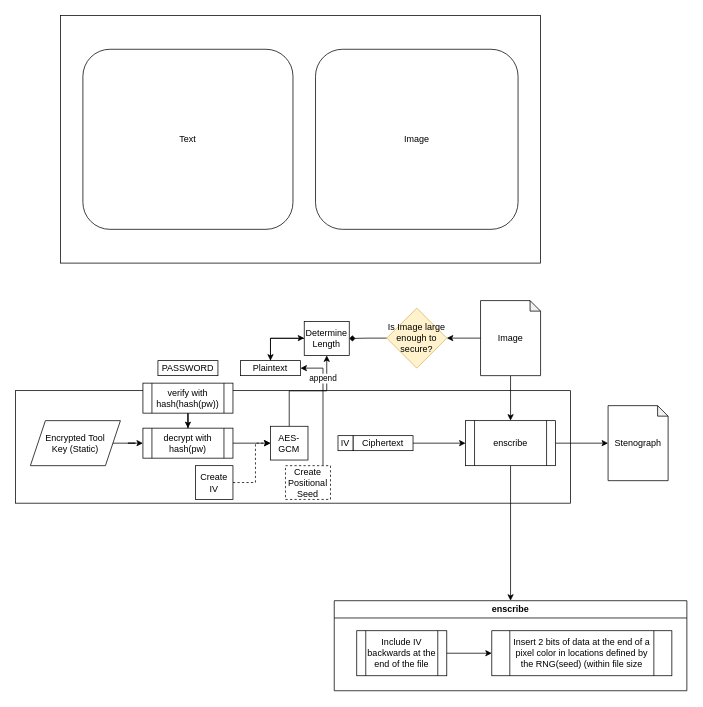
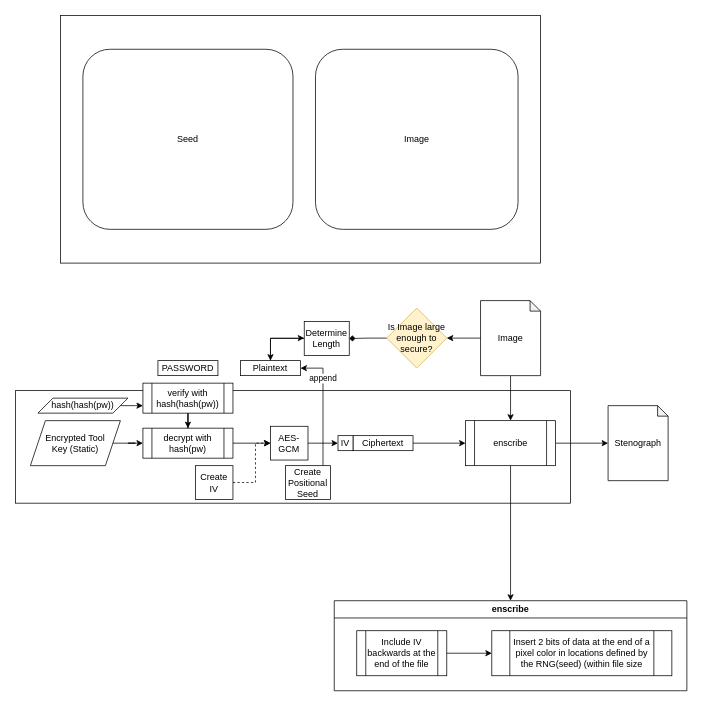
(188, 139) -> (188, 139)
none -> (83, 405)
none -> (128, 405)
(289, 408) -> (331, 443)
(308, 482) -> (308, 482)
